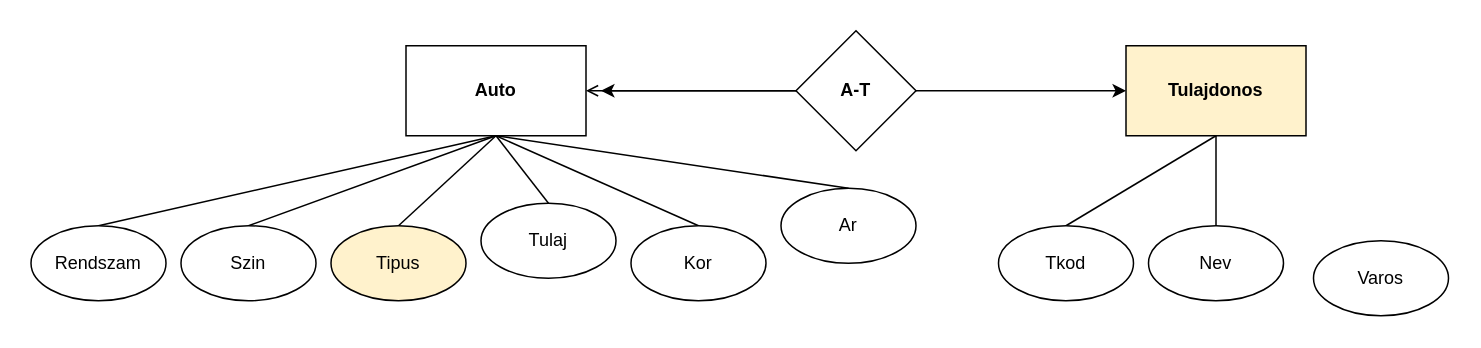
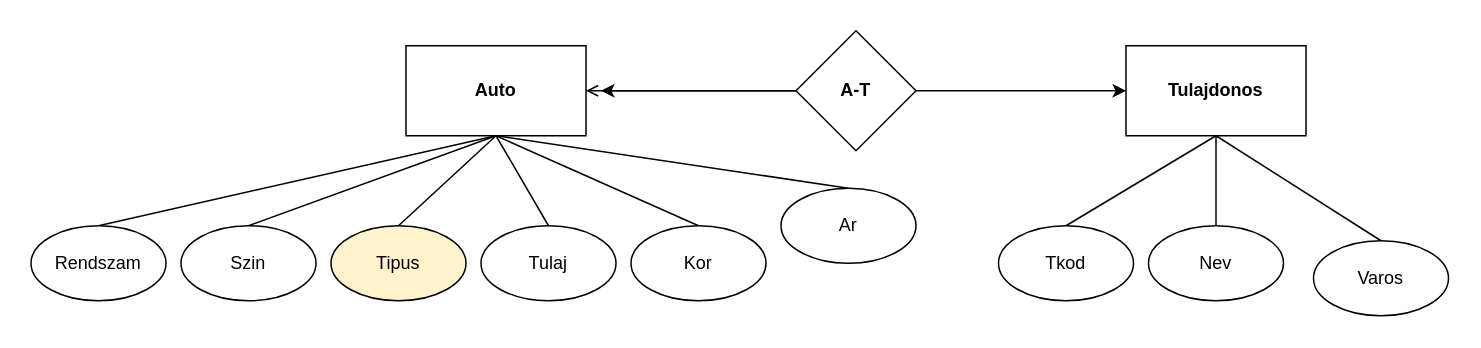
(1216, 91) -> (1216, 91)
none -> (1300, 189)
(548, 241) -> (548, 263)
